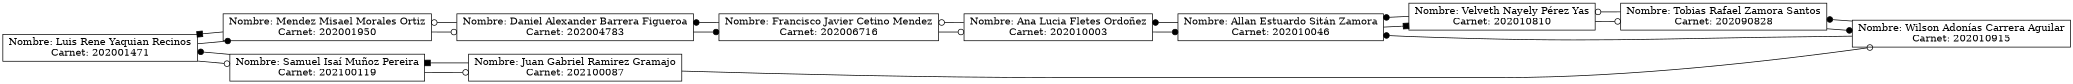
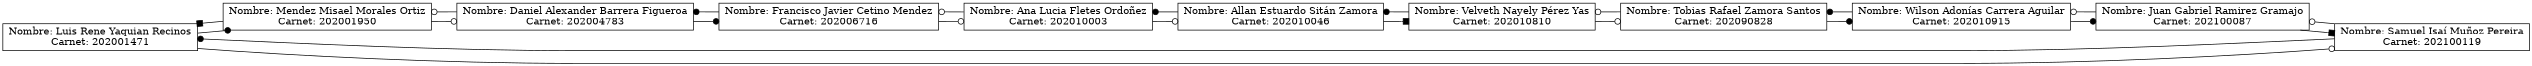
(1162, 32) -> (1162, 21)
(1621, 40) -> (2080, 21)
